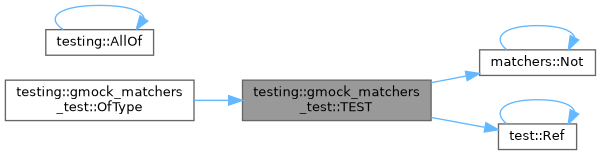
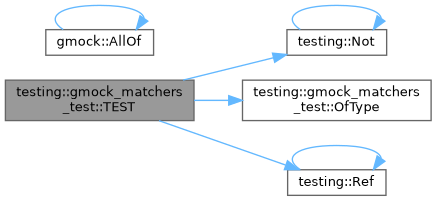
(100, 42) -> (100, 42)
(538, 63) -> (337, 42)
(211, 100) -> (211, 100)
(538, 137) -> (337, 183)
